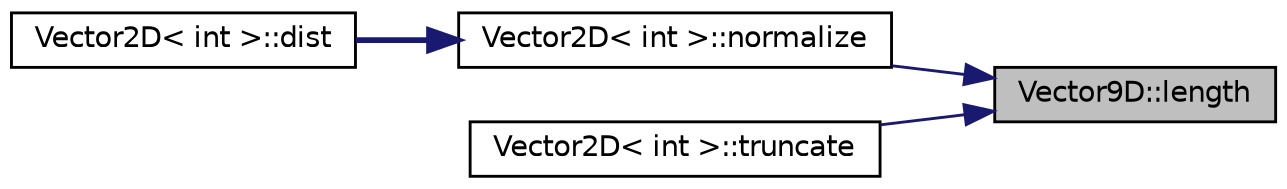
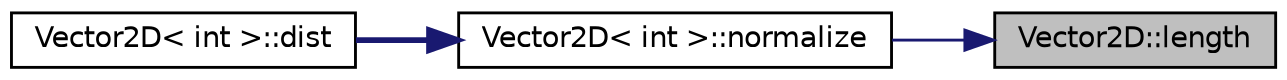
(1135, 95) -> (1135, 40)
(675, 149) -> none
